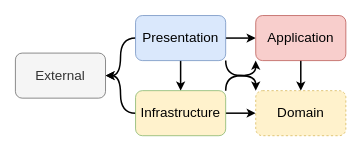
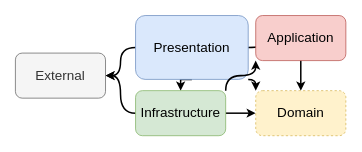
(180, 38) -> (192, 47)
(180, 113) -> (180, 113)
